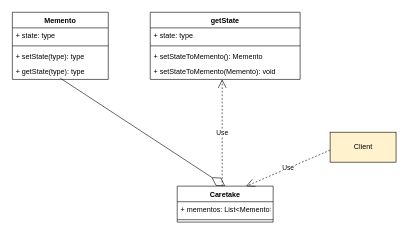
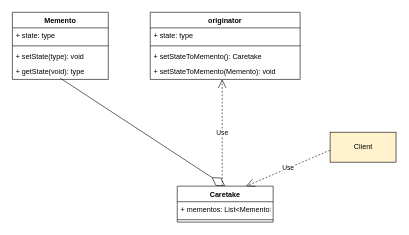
(225, 20) -> (225, 20)
(57, 56) -> (56, 56)
(211, 56) -> (213, 56)
(57, 72) -> (56, 72)
